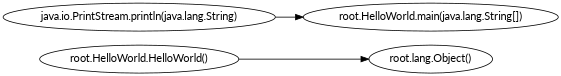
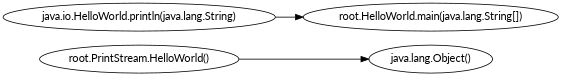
(139, 17) -> (139, 17)
(139, 59) -> (139, 59)
(431, 59) -> (431, 59)
